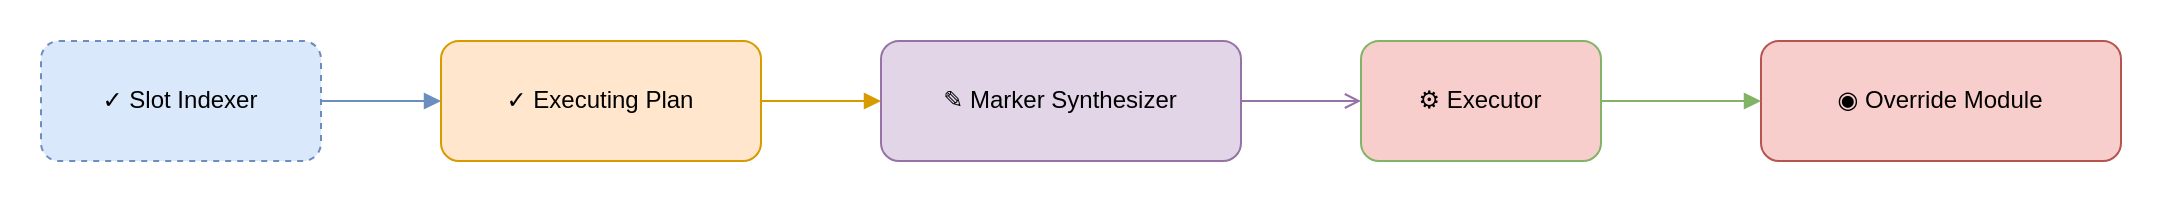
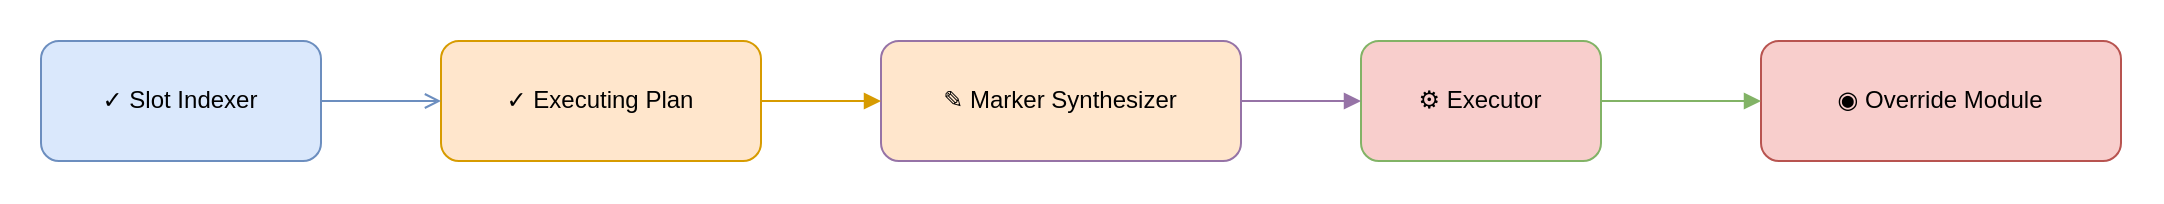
(181, 101) -> (181, 101)
(423, 101) -> (427, 101)
(1061, 101) -> (1061, 101)
(1347, 101) -> (1343, 101)
